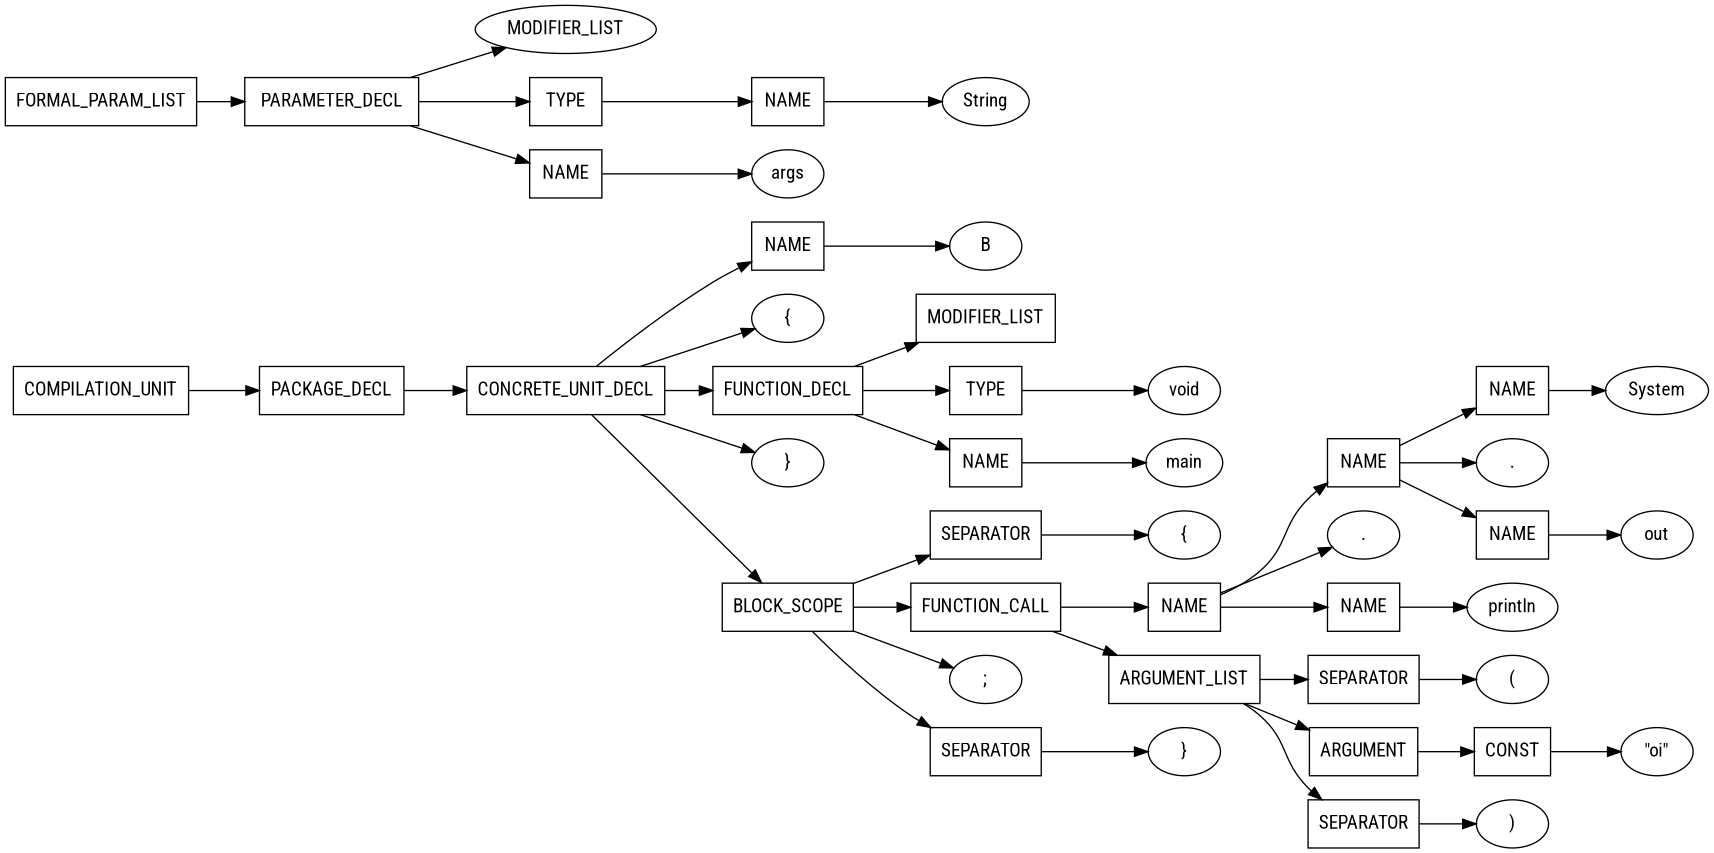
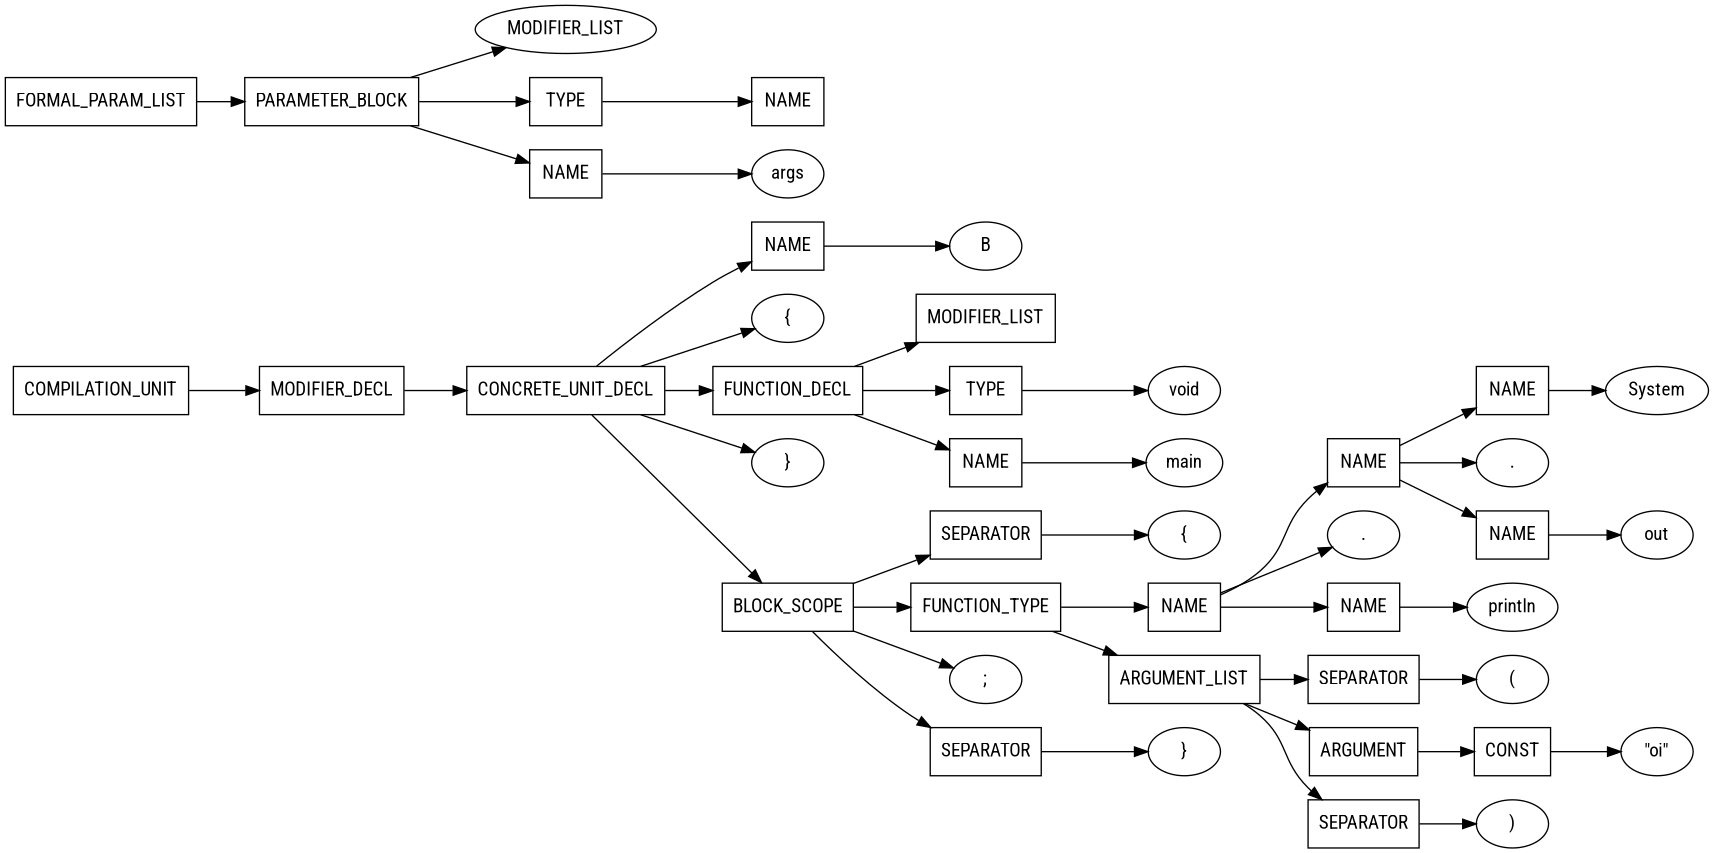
(332, 102) -> (332, 102)
(986, 102) -> none
(332, 391) -> (332, 391)
(986, 607) -> (986, 607)
